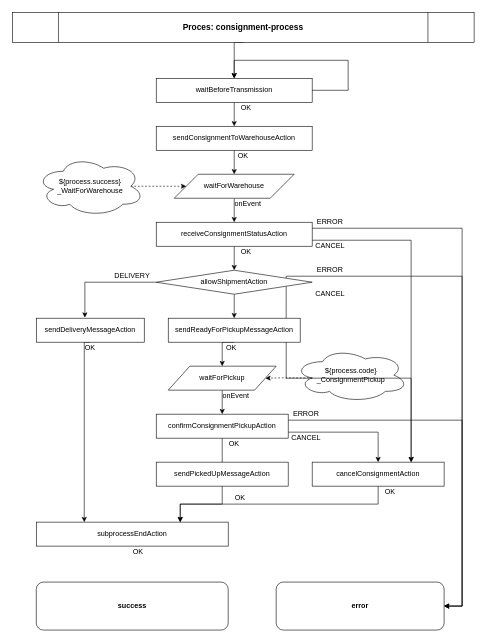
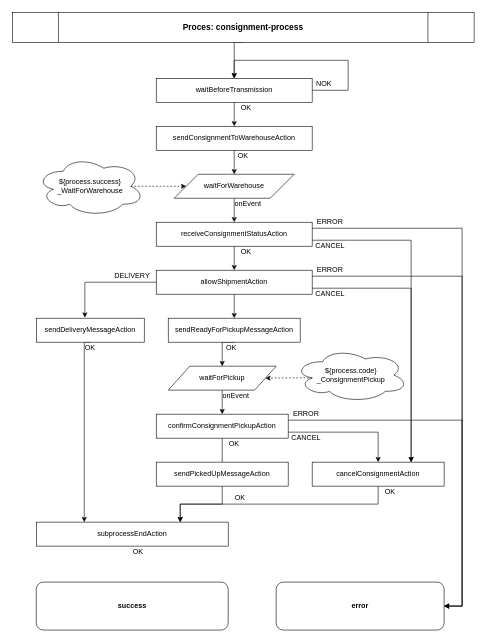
none -> (324, 84)
(234, 282) -> (234, 282)
